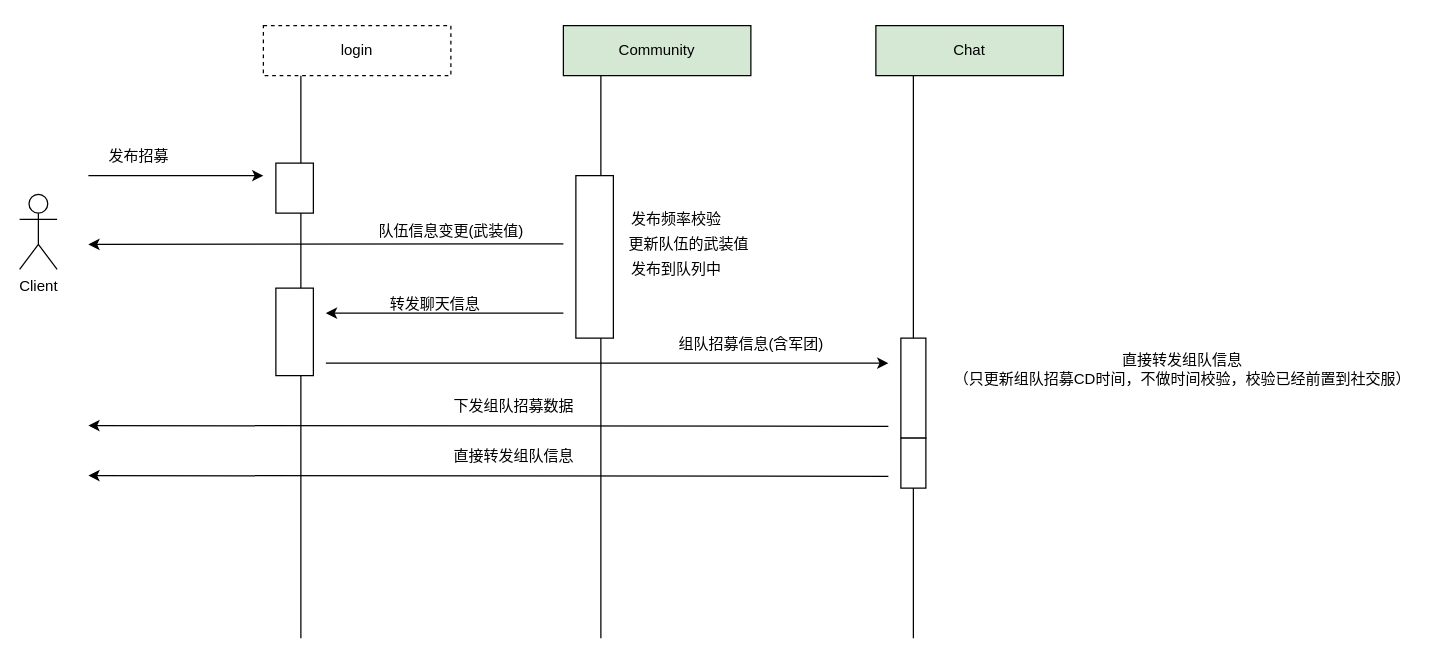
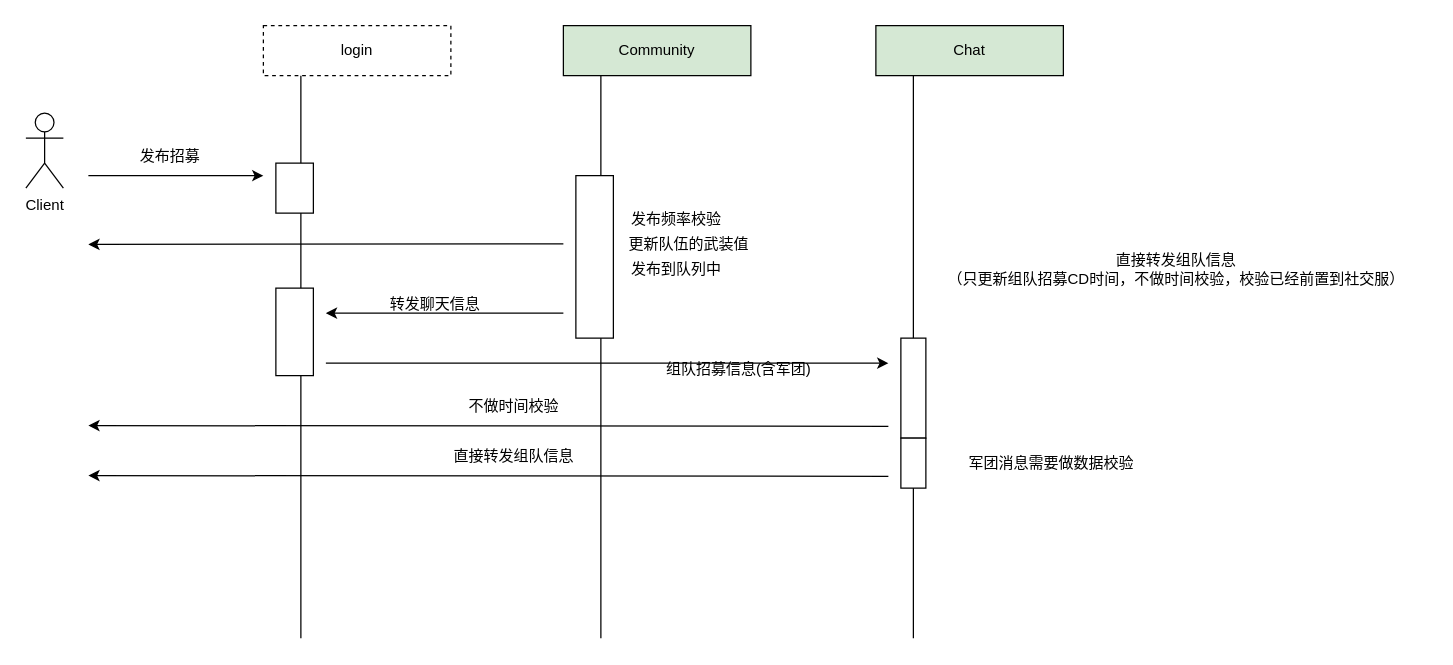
(138, 157) -> (169, 157)
(38, 232) -> (44, 151)
(451, 232) -> none
(751, 344) -> (738, 369)
(1182, 369) -> (1176, 269)
(514, 407) -> (514, 407)
none -> (1051, 463)
